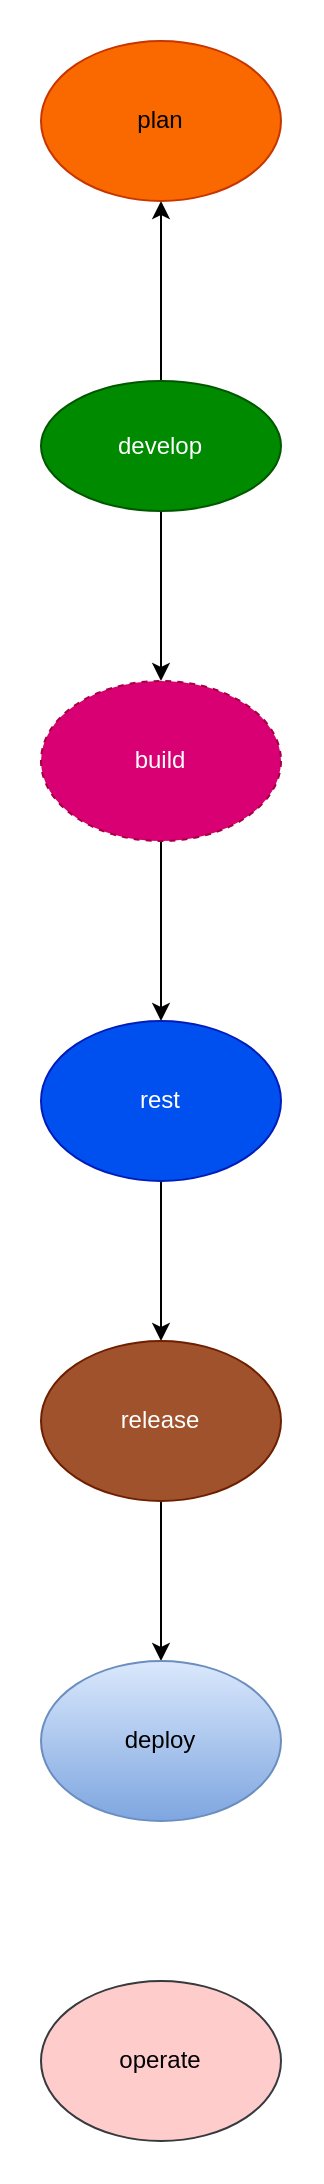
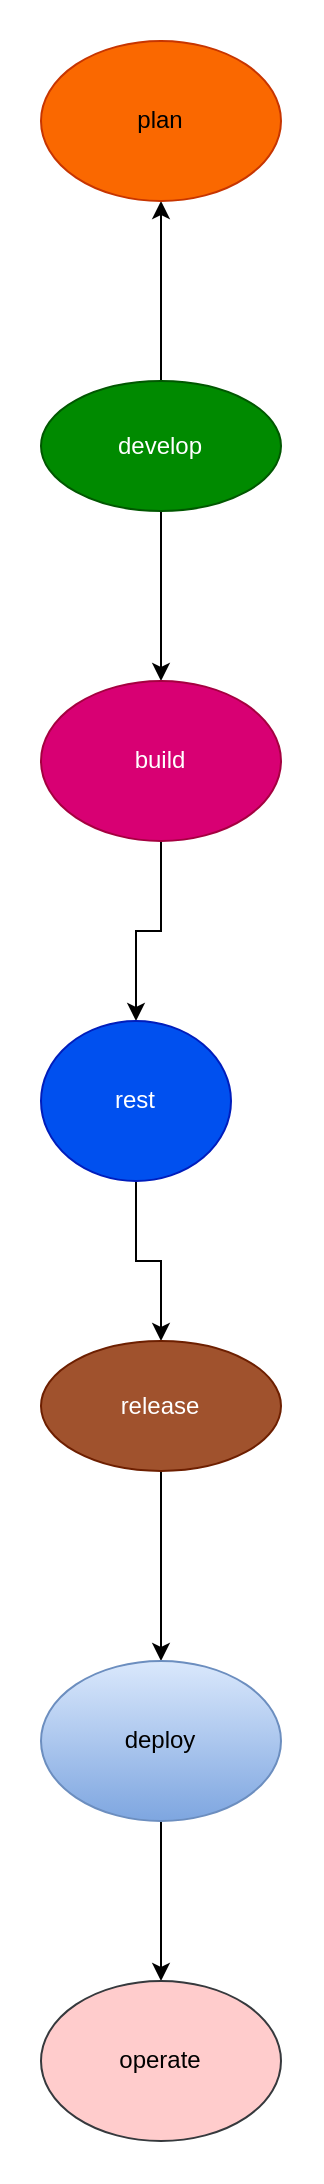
(161, 761) -> (161, 761)
(161, 1101) -> (136, 1101)
(161, 1421) -> (161, 1406)
none -> (161, 1894)
